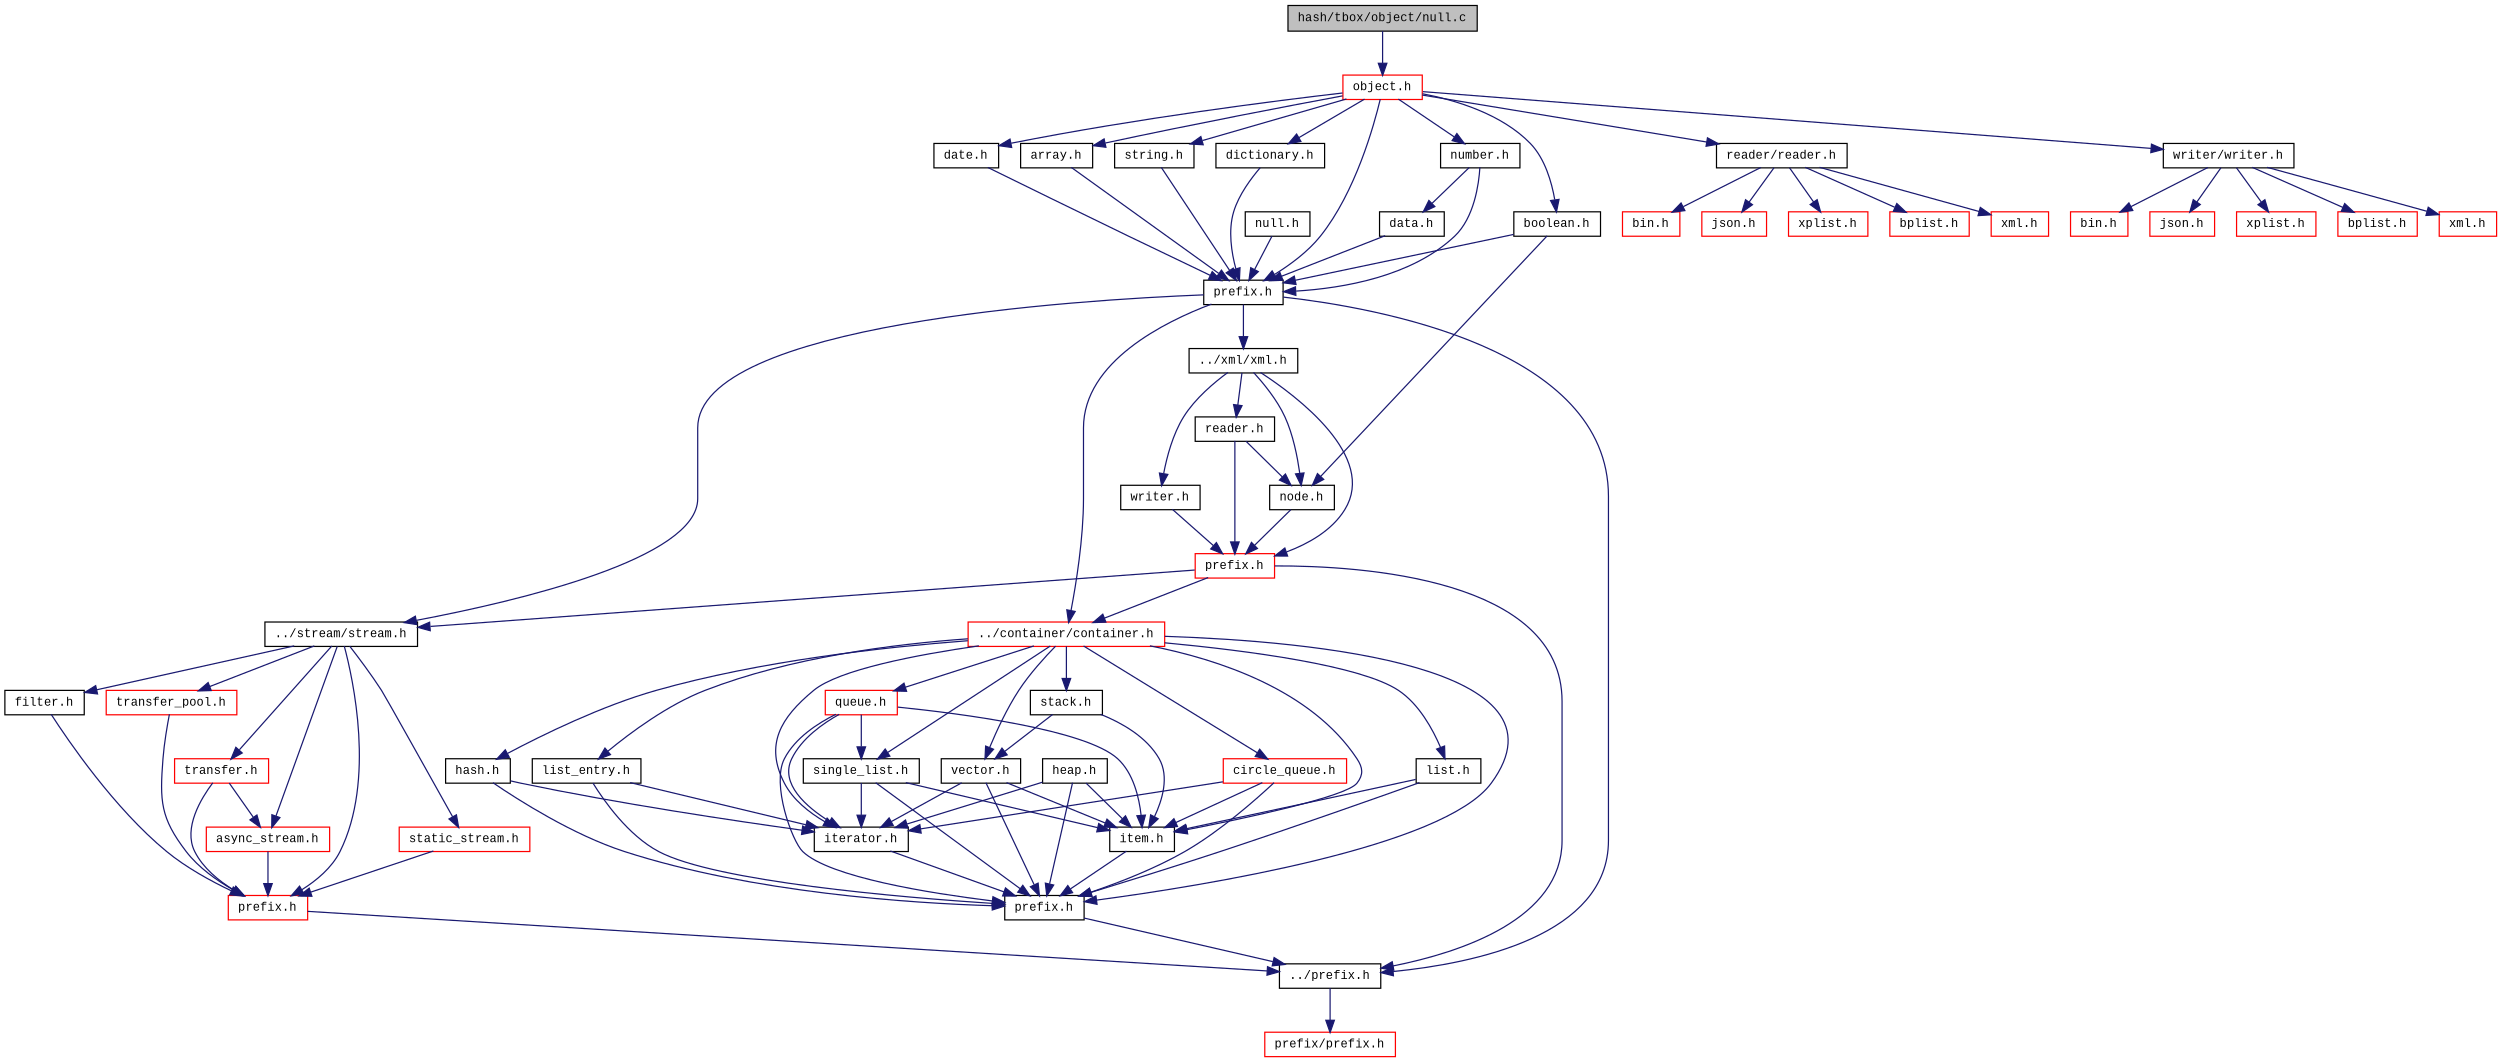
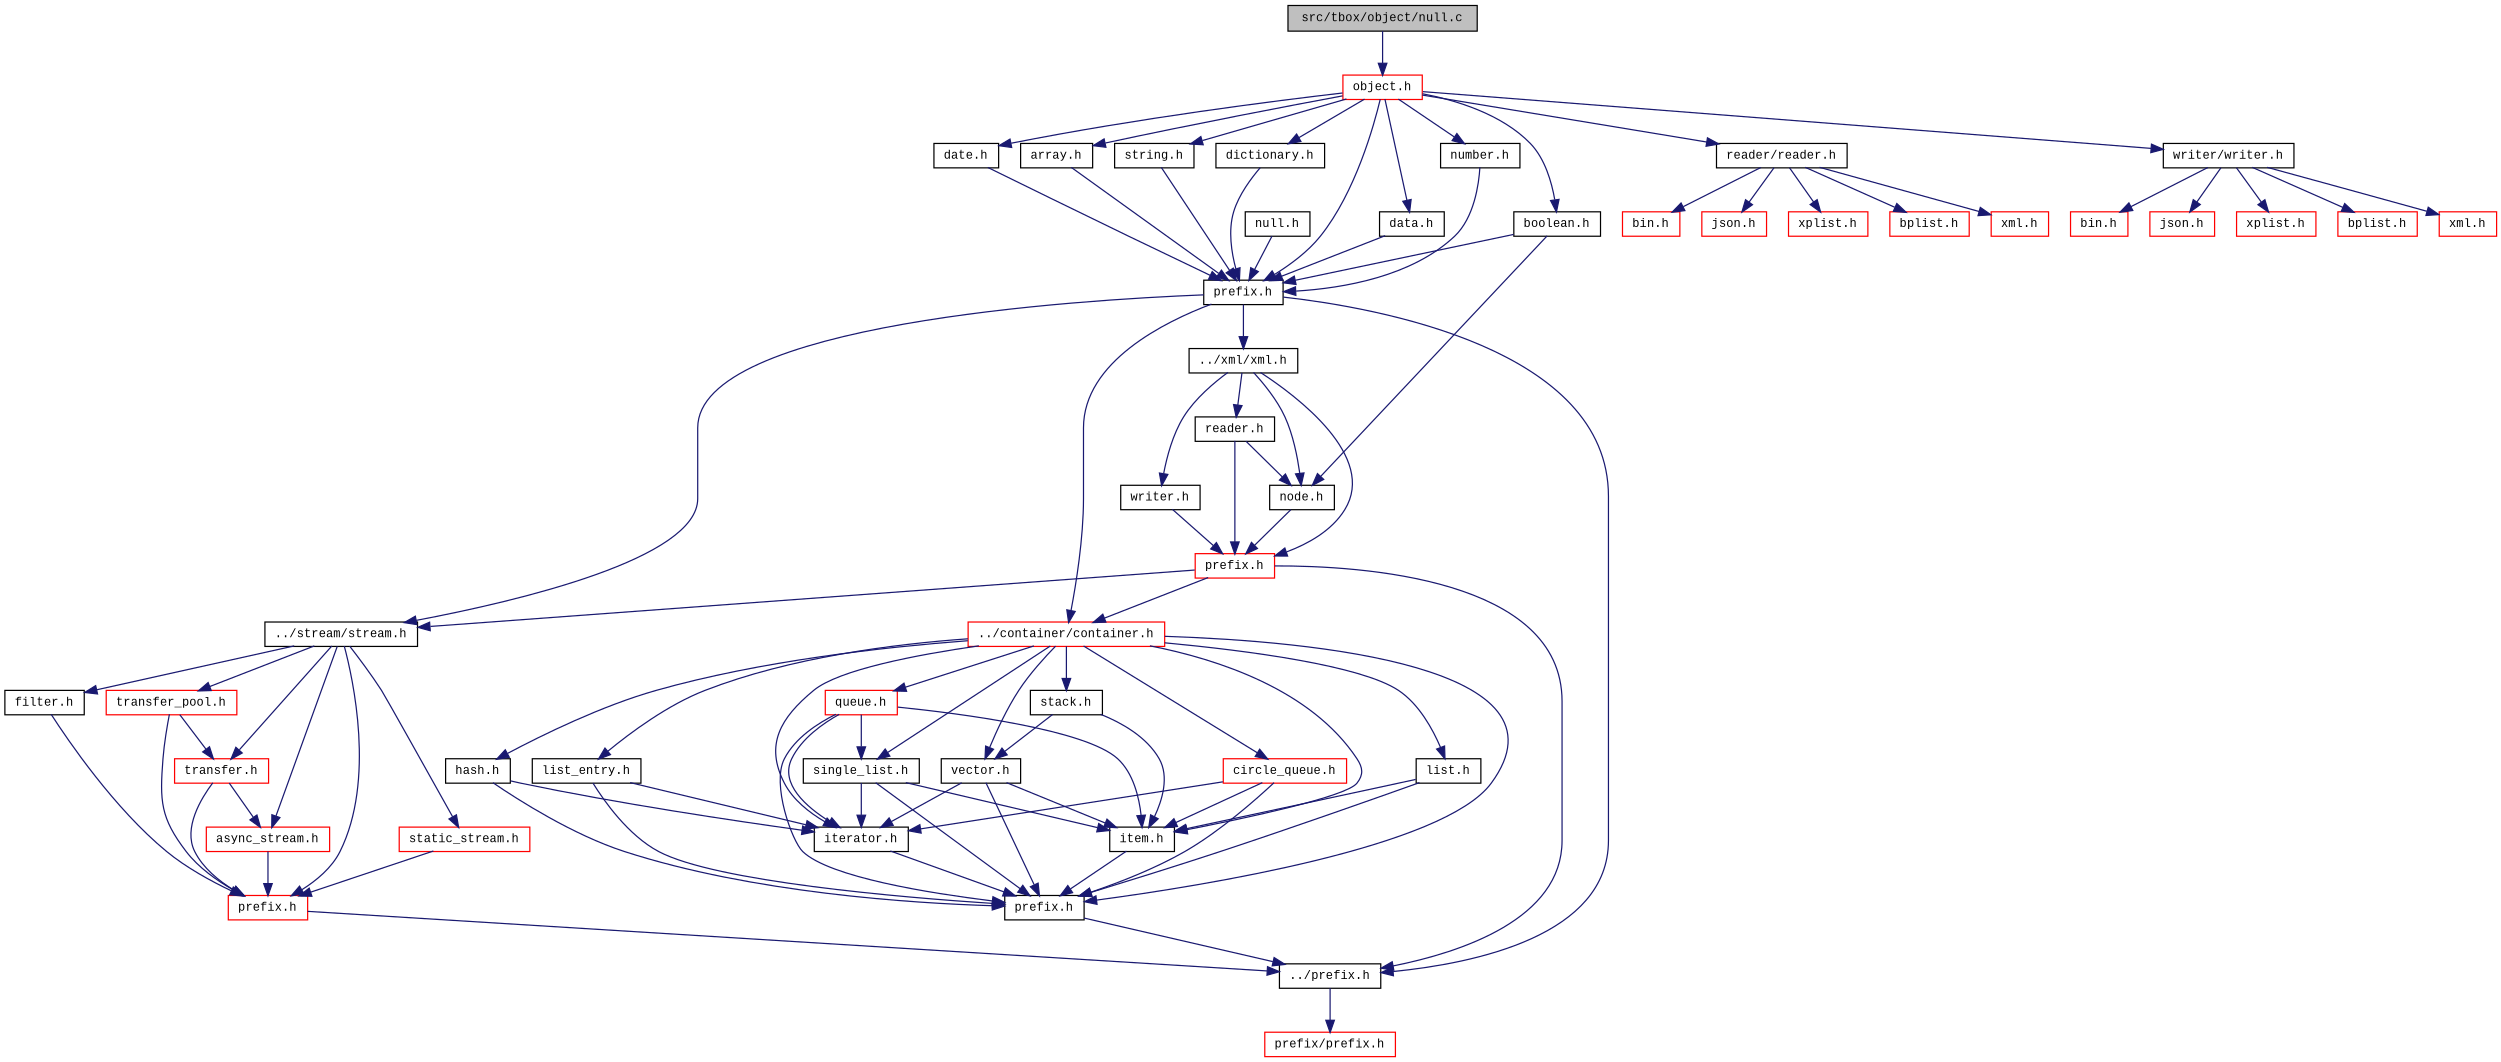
(1383, 18) -> (1383, 18)
(1451, 185) -> (1396, 150)
none -> (193, 732)
(1075, 771) -> none
